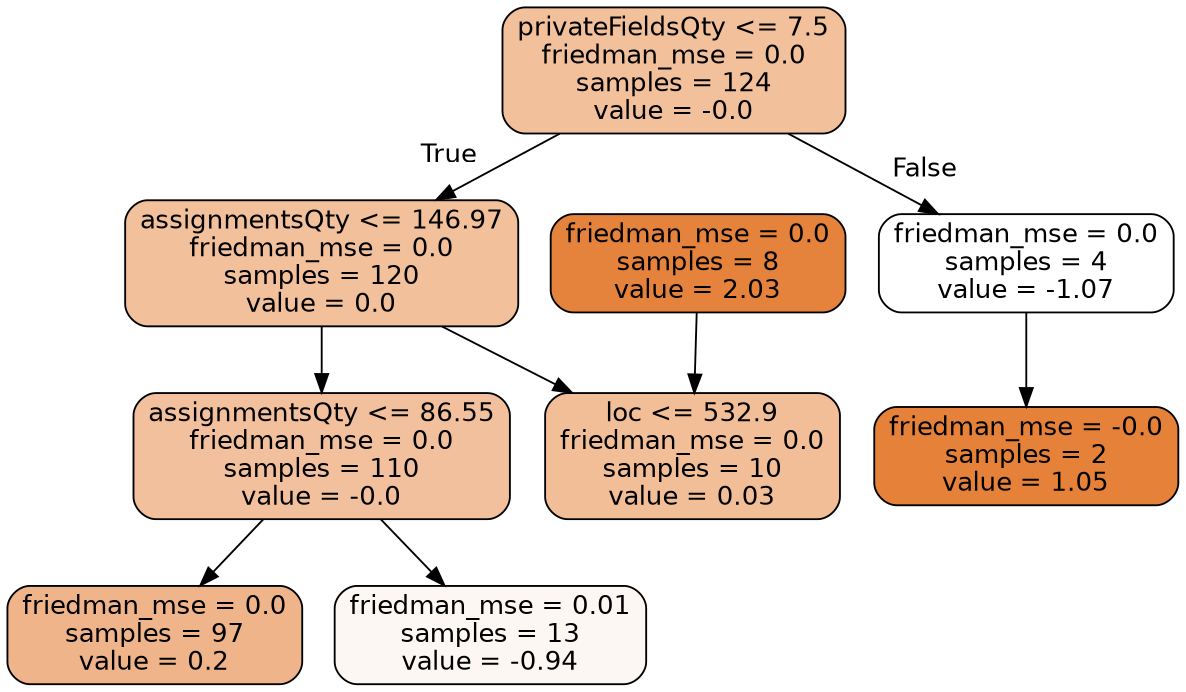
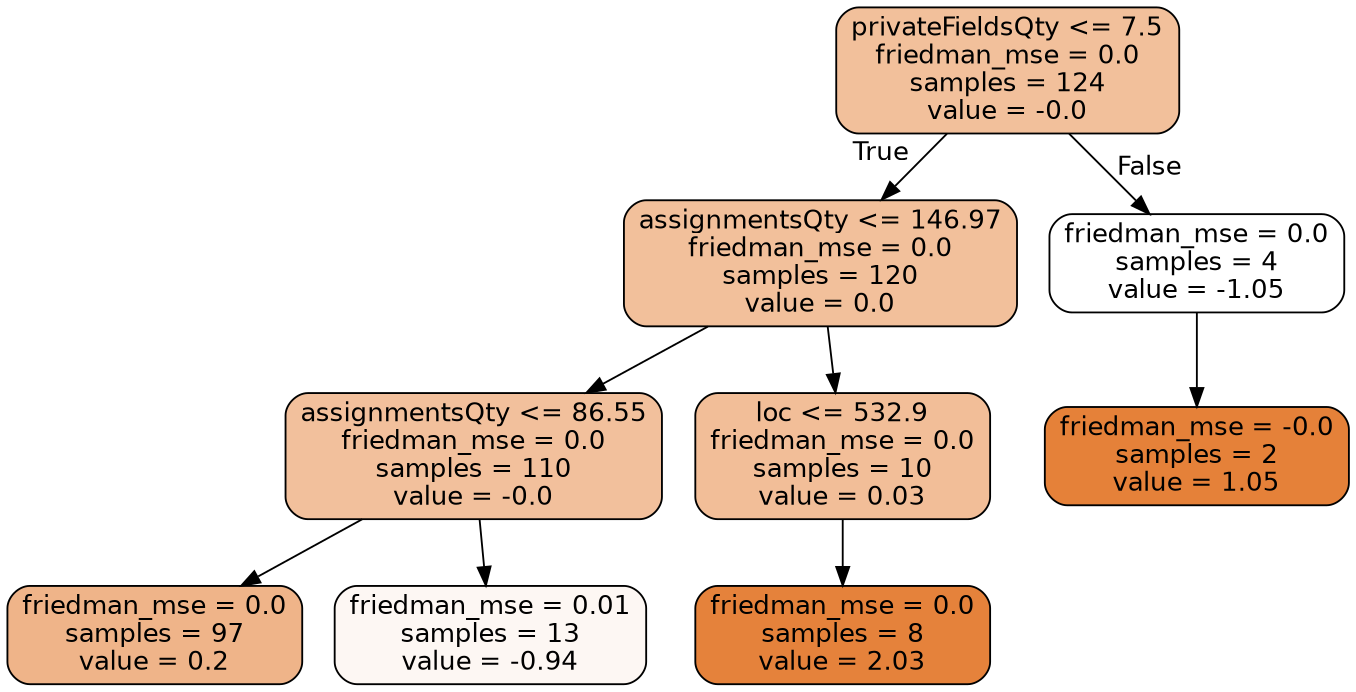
(1026, 263) -> (1197, 263)
(696, 344) -> (843, 543)
